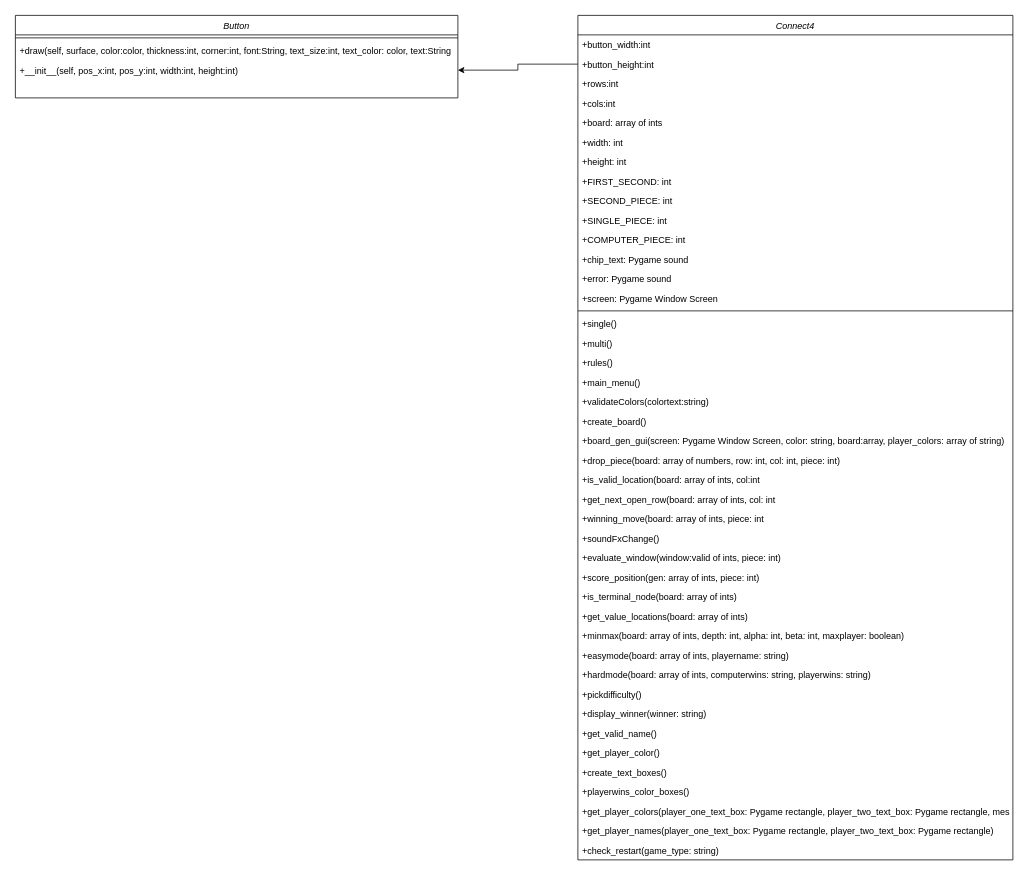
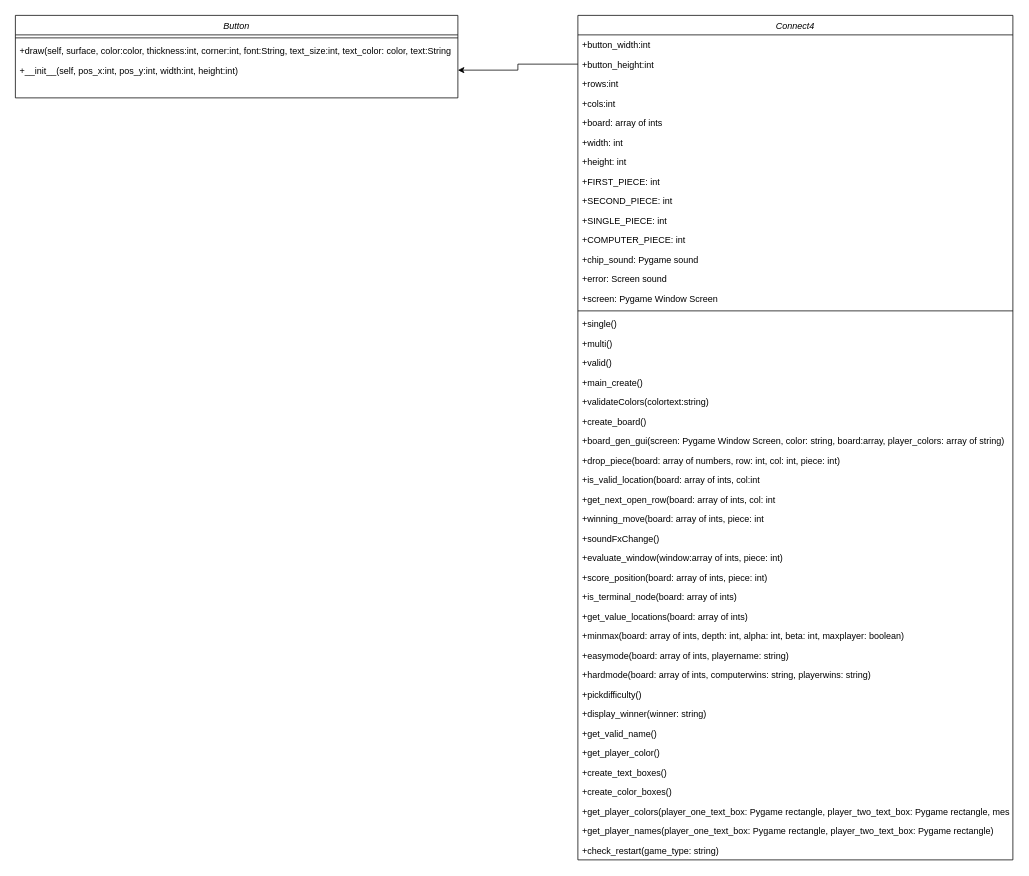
(624, 182) -> (621, 182)
(638, 260) -> (640, 260)
(629, 279) -> (629, 279)
(601, 363) -> (600, 363)
(611, 383) -> (616, 383)
(690, 558) -> (693, 558)
(685, 578) -> (690, 578)
(641, 792) -> (634, 792)
